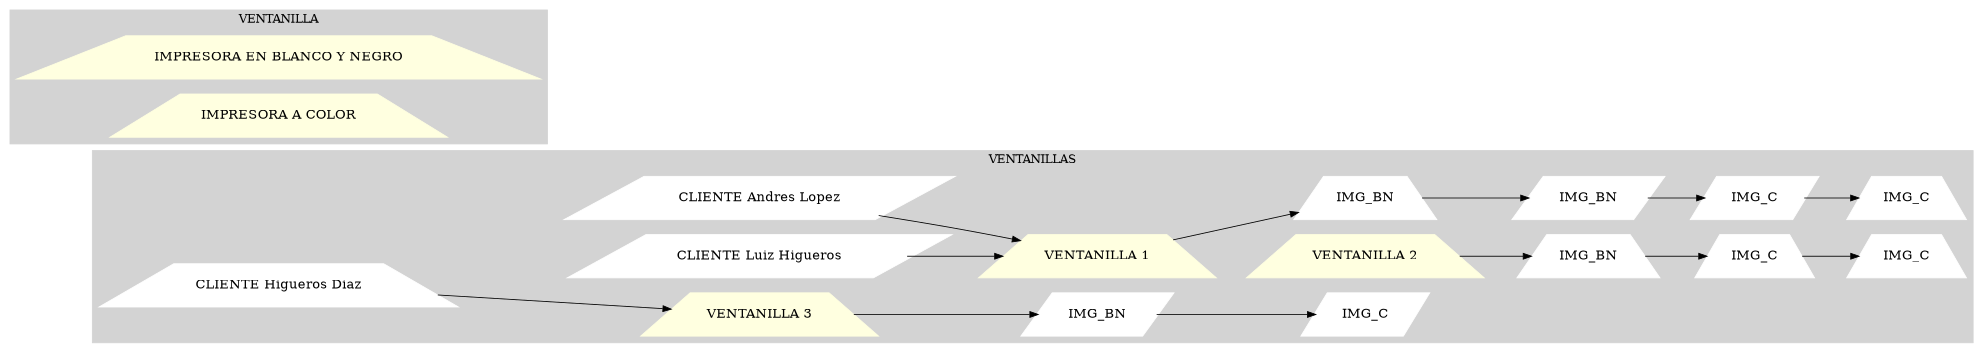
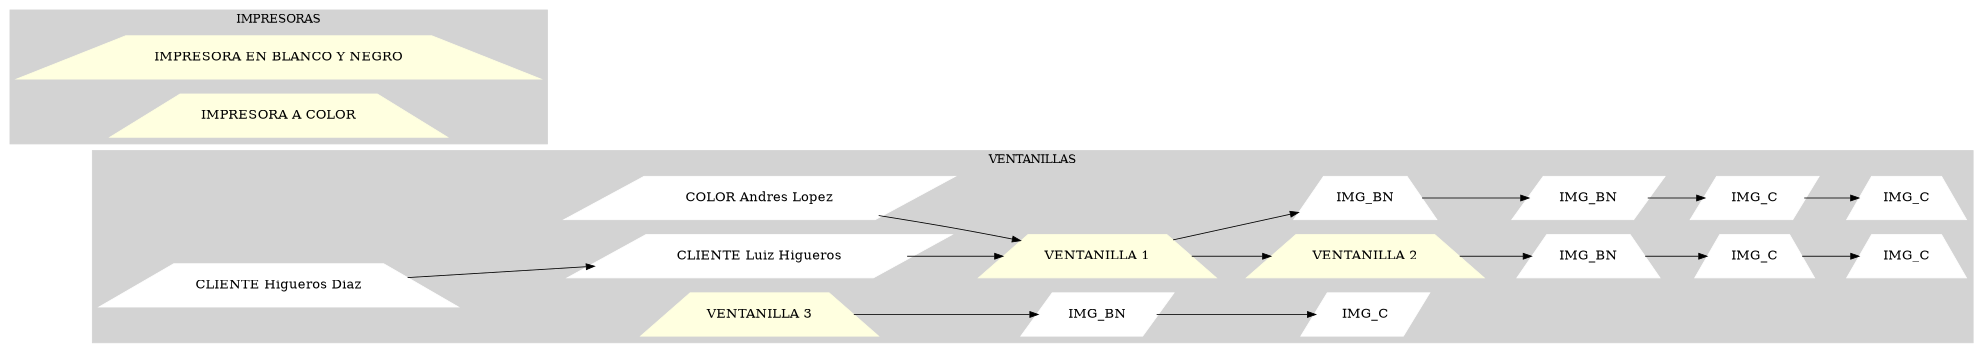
(279, 20) -> (279, 20)
(760, 198) -> (760, 198)
none -> (1227, 256)
(550, 302) -> (497, 272)
